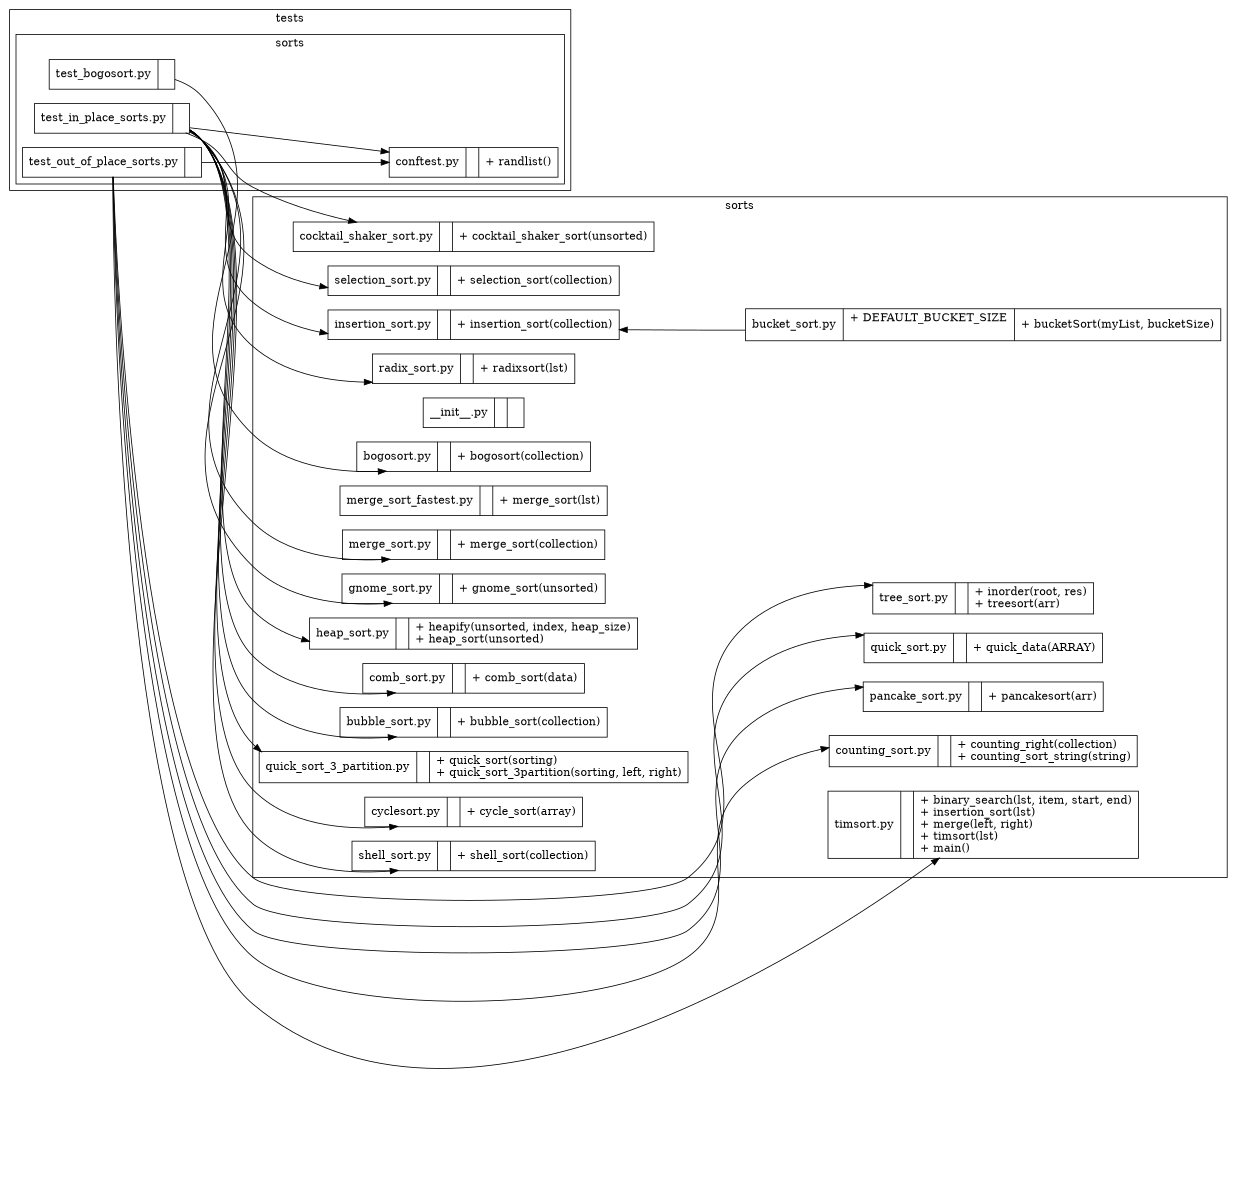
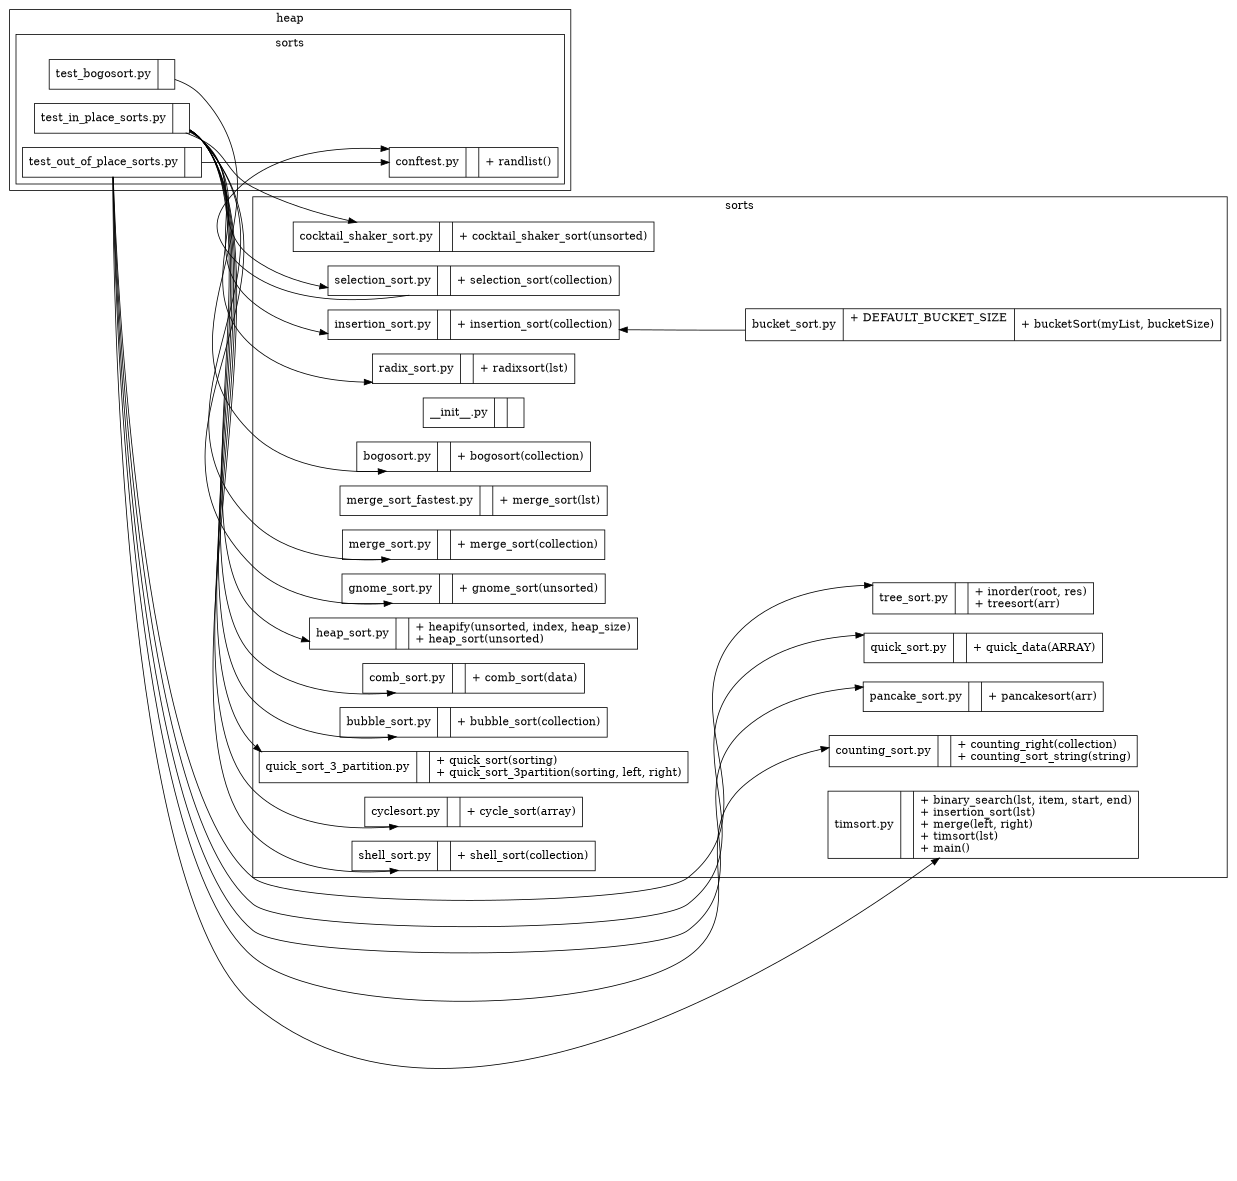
(290, 19) -> (290, 19)
(285, 139) -> (220, 239)
